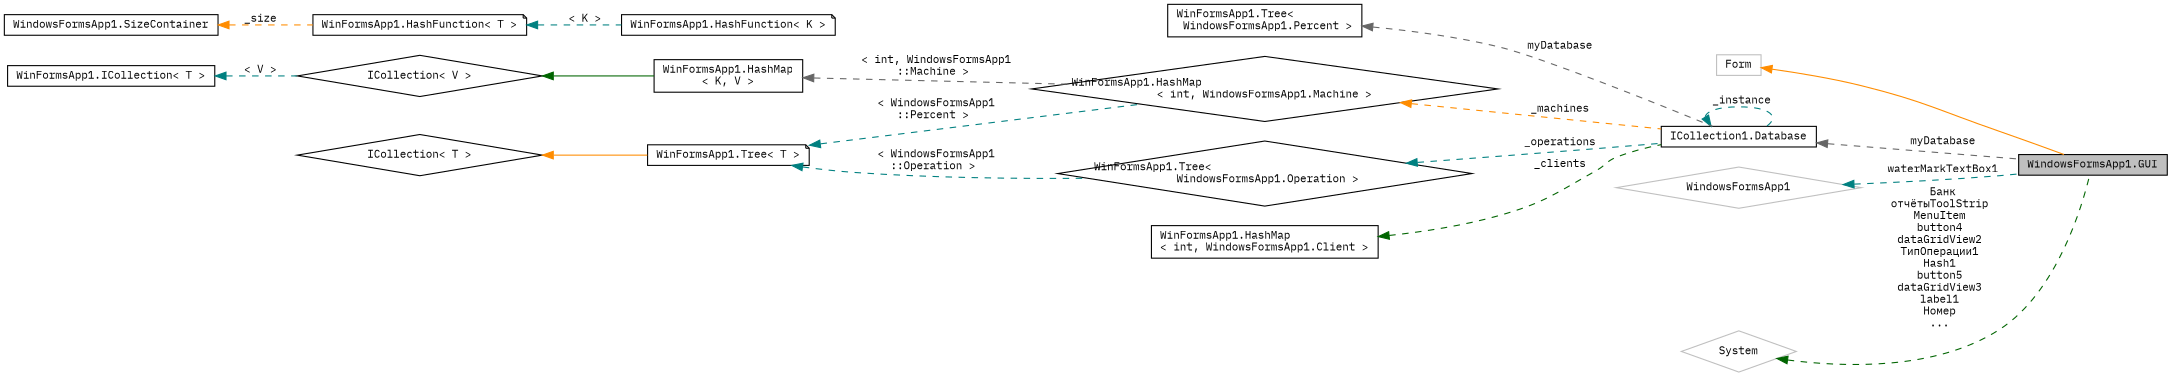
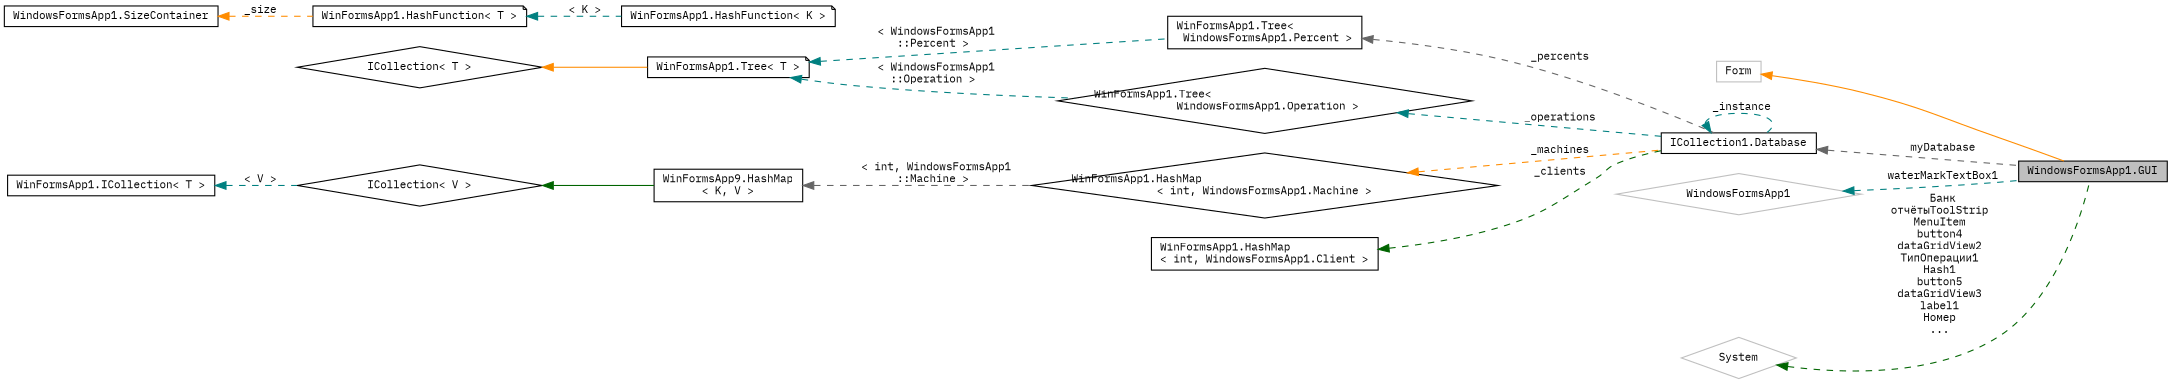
(1557, 46) -> (1557, 57)
(728, 76) -> (728, 185)
(980, 124) -> (994, 50)
